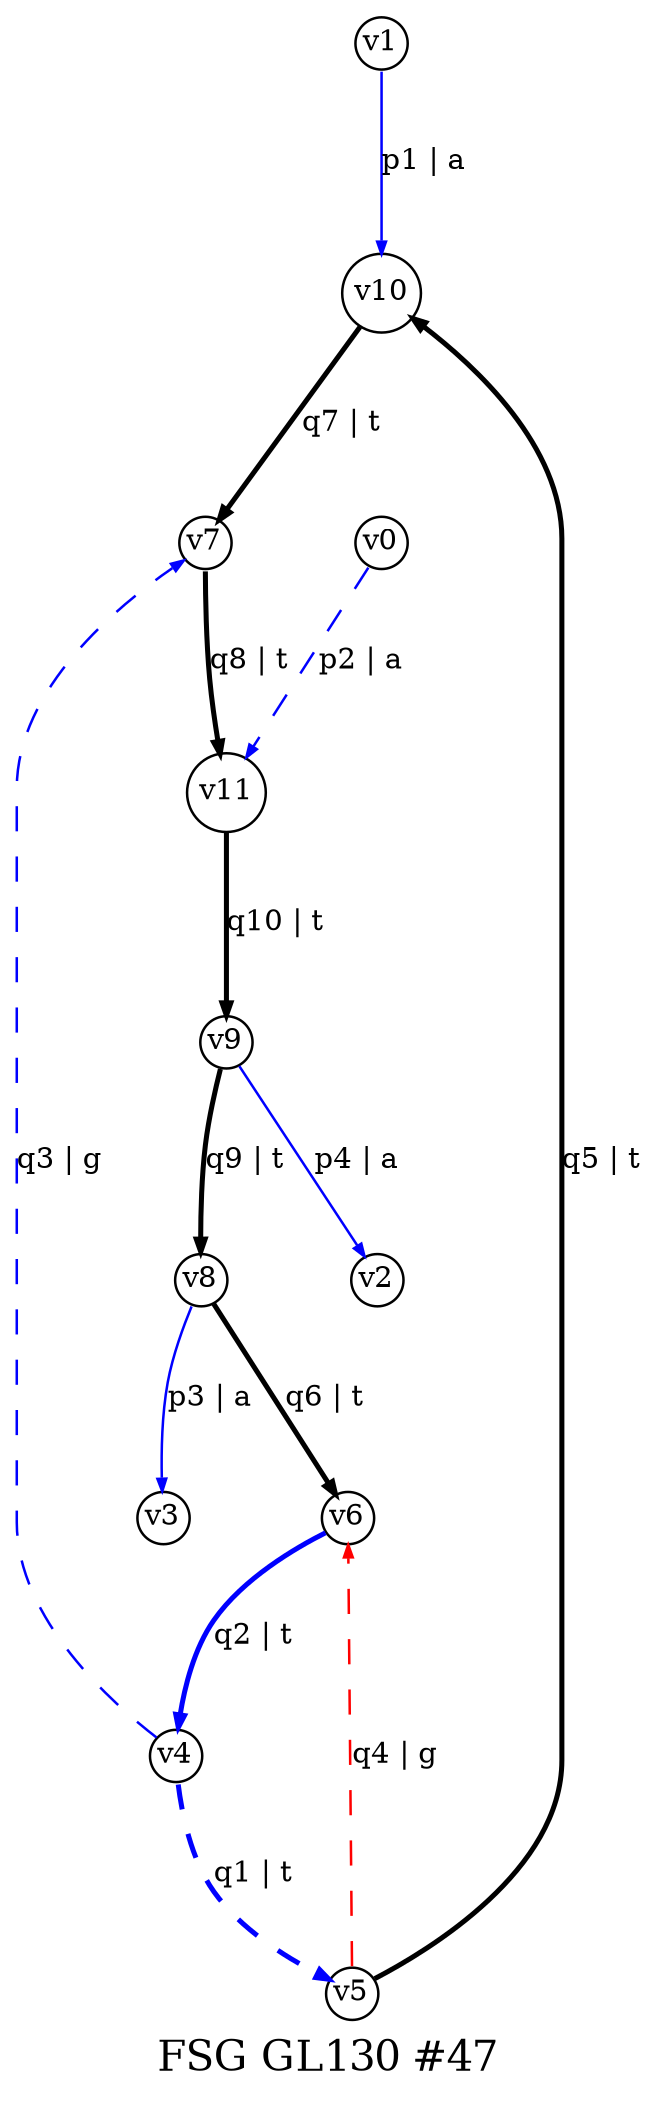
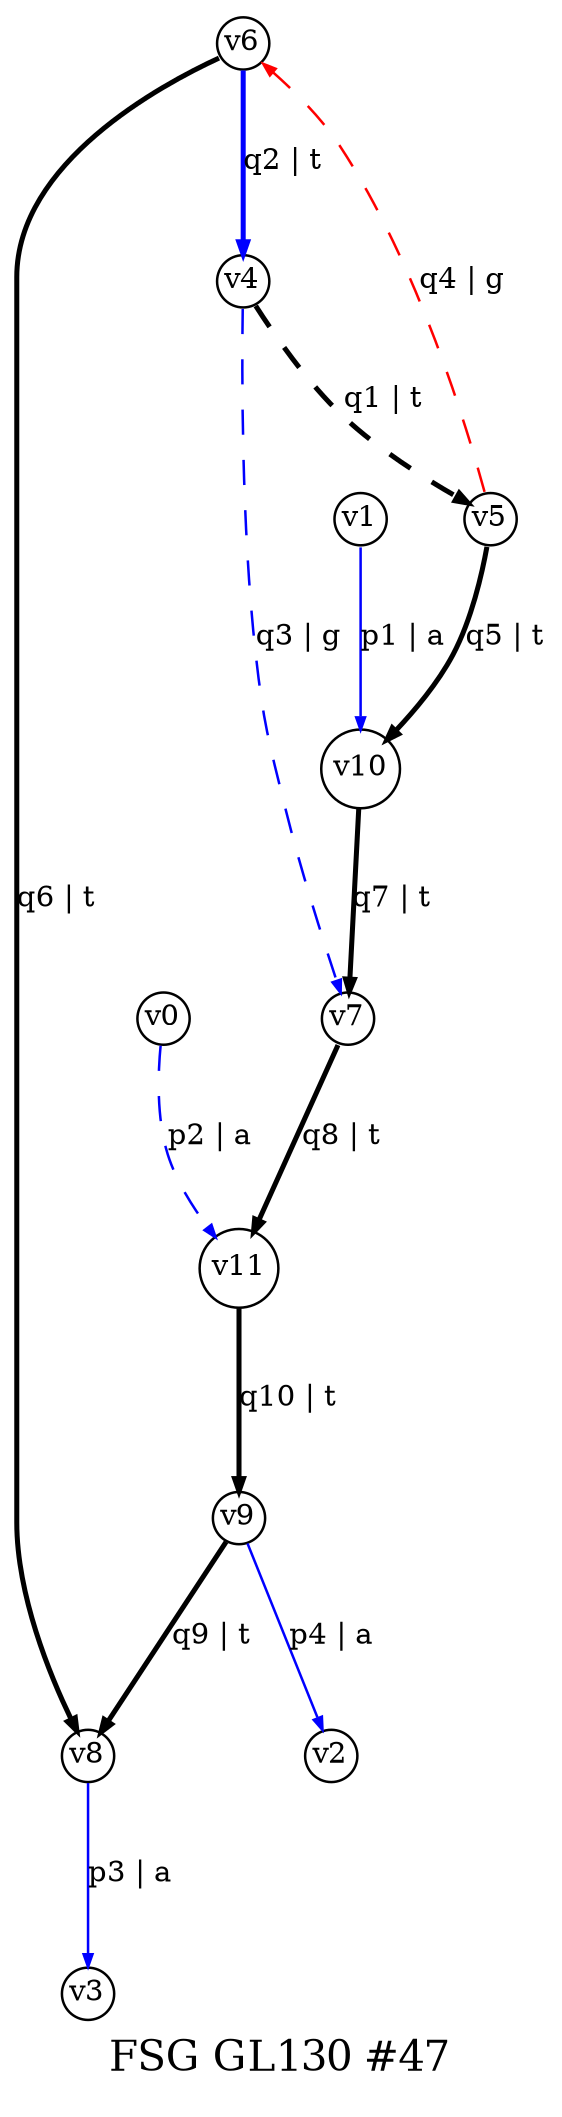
(271, 1394) -> (17, 846)
(219, 1899) -> (342, 415)
